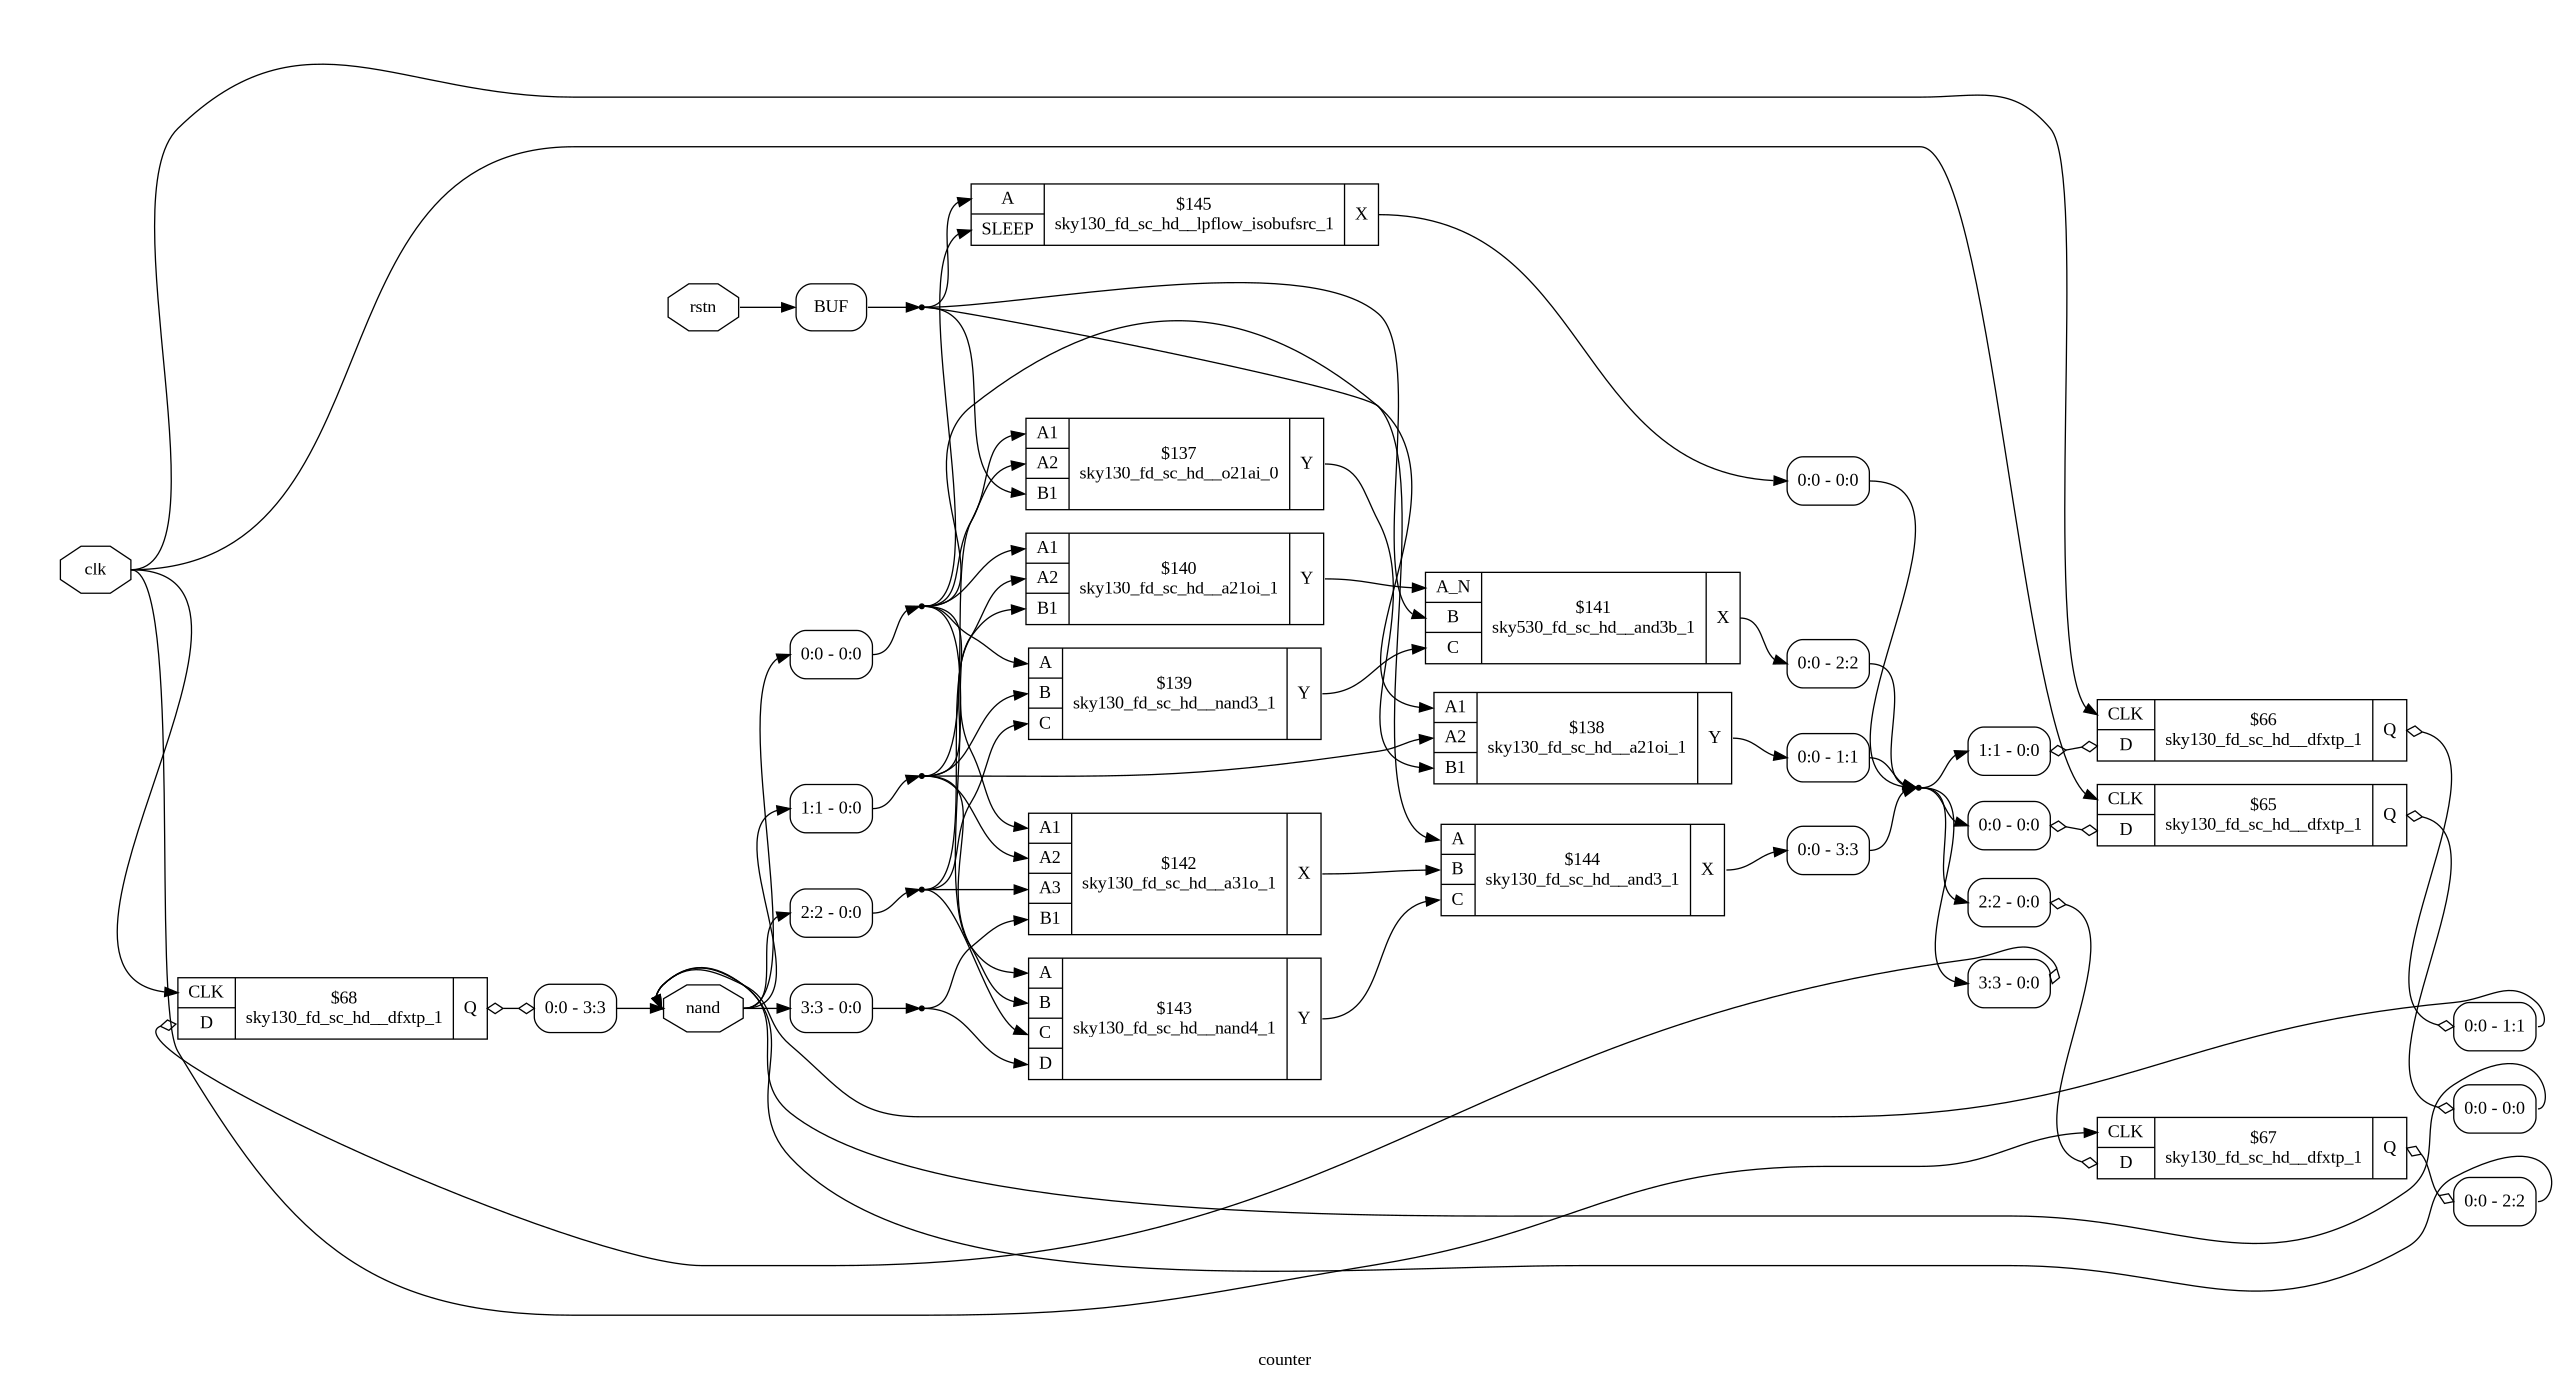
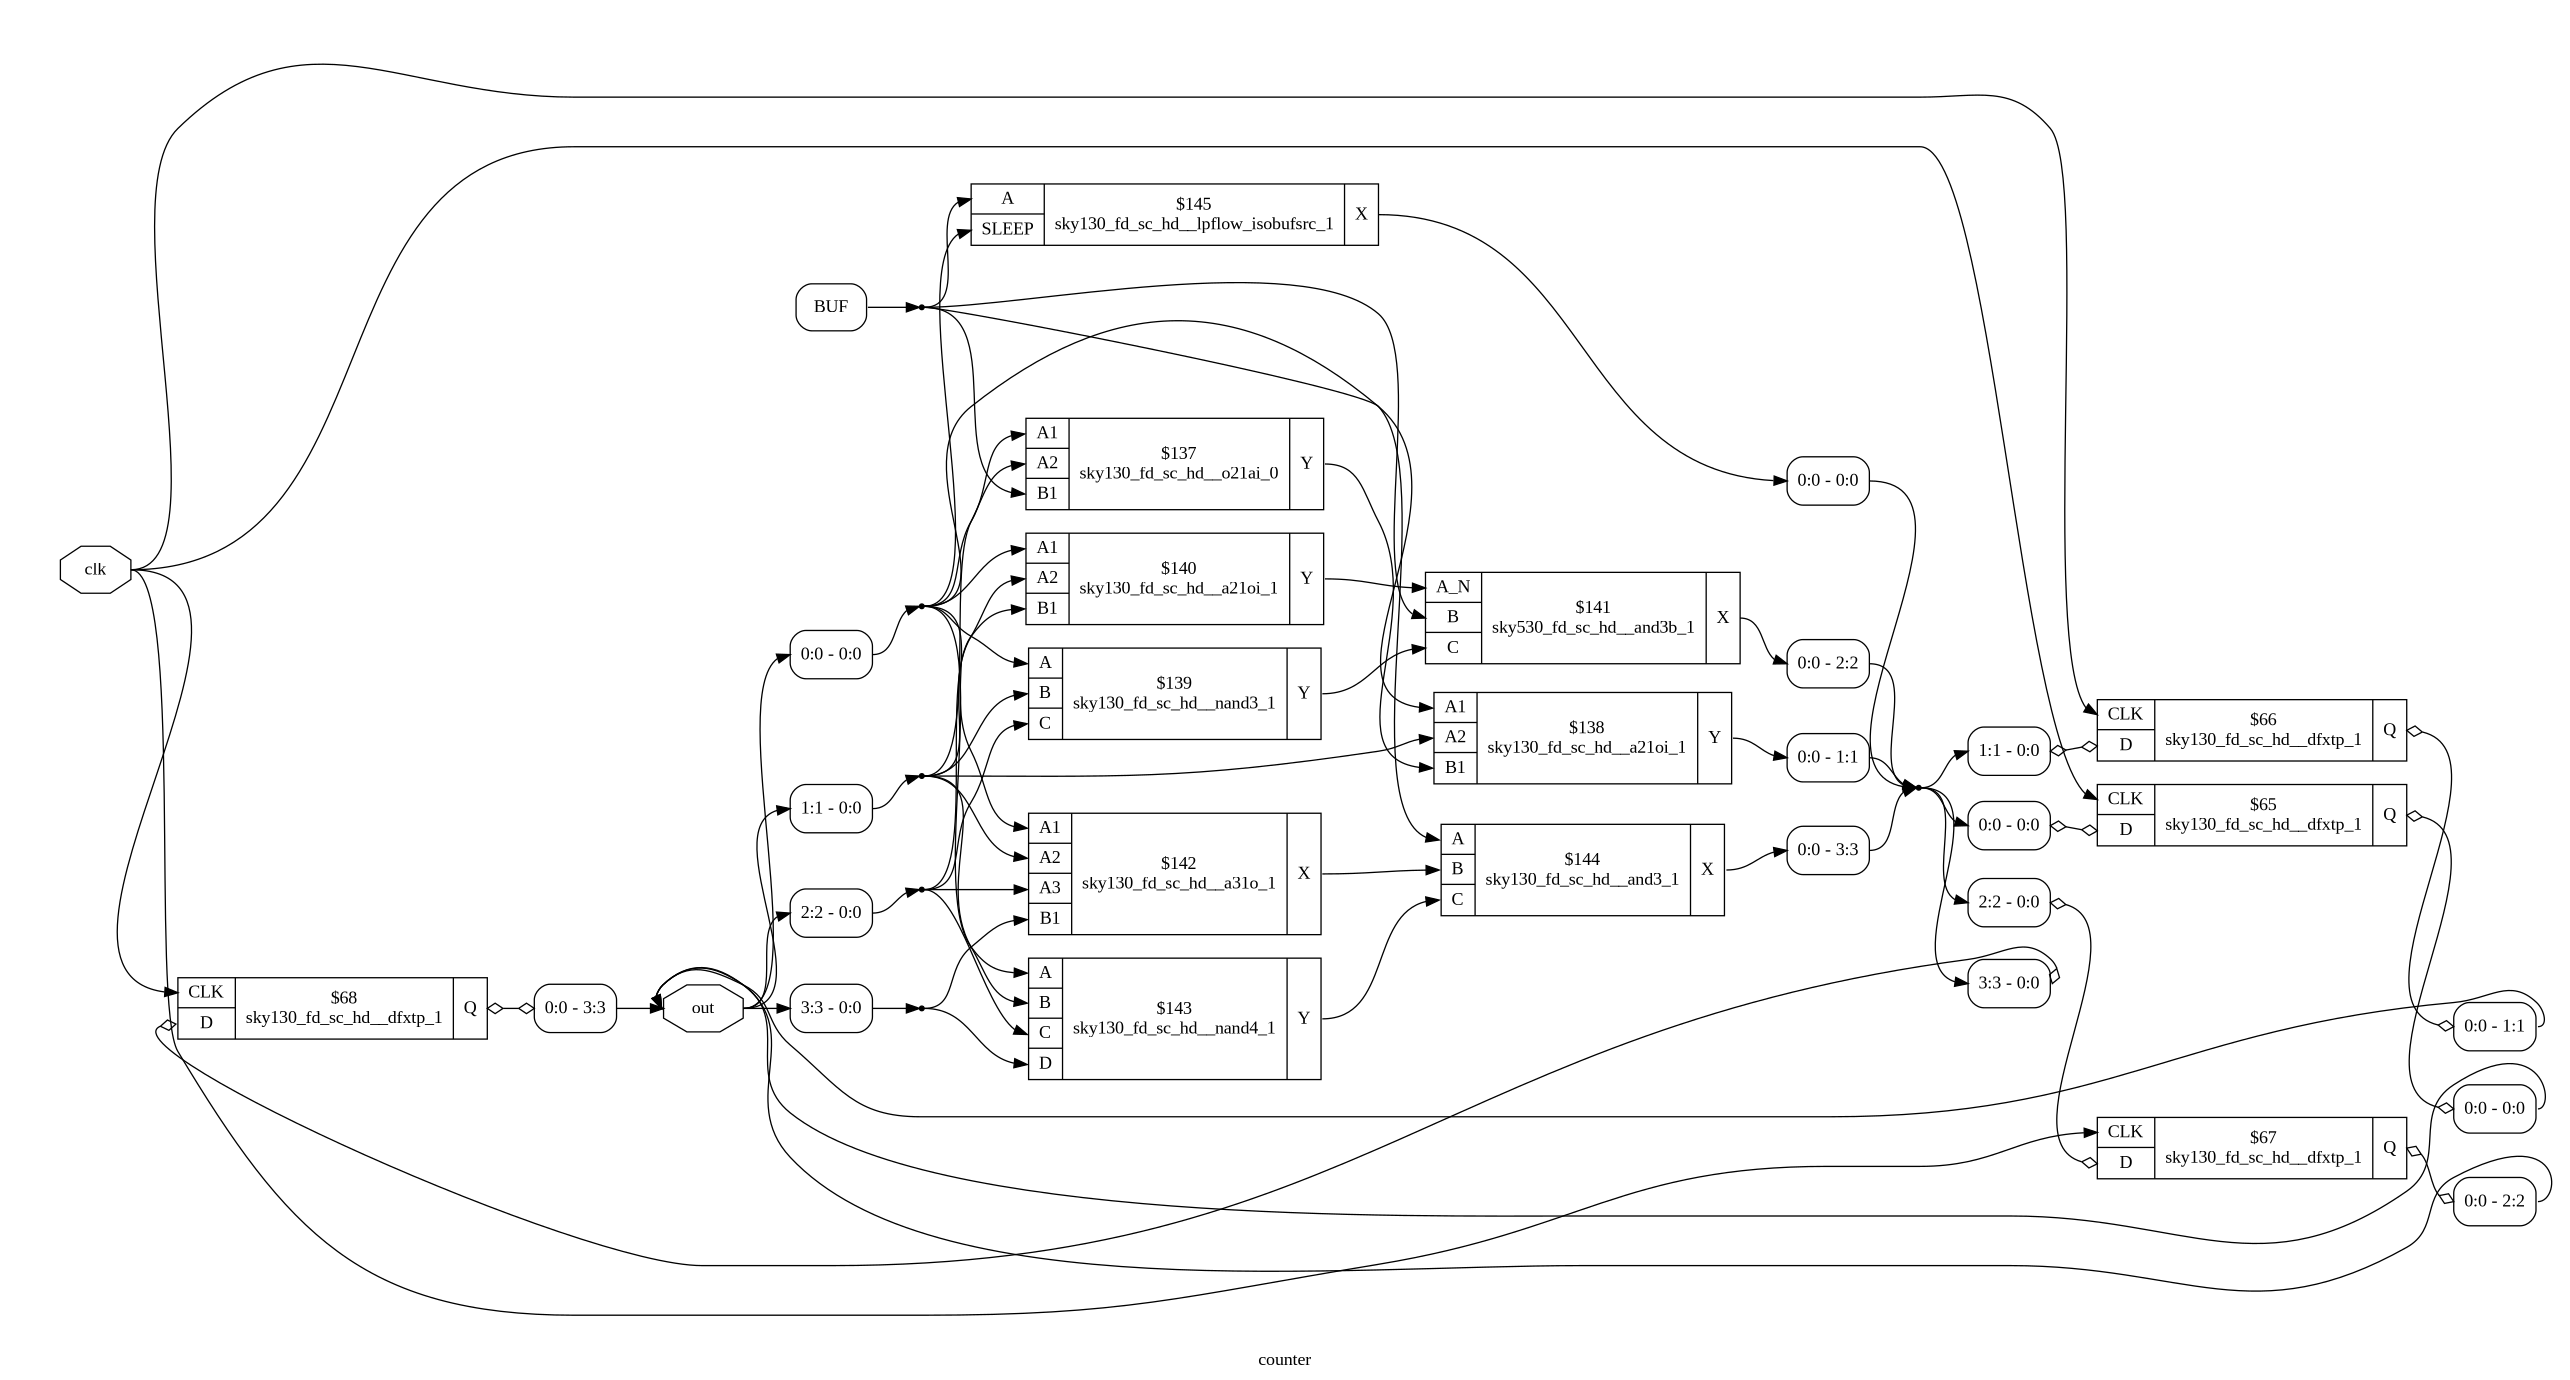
(703, 307) -> none
(703, 1008) -> (703, 1008)
